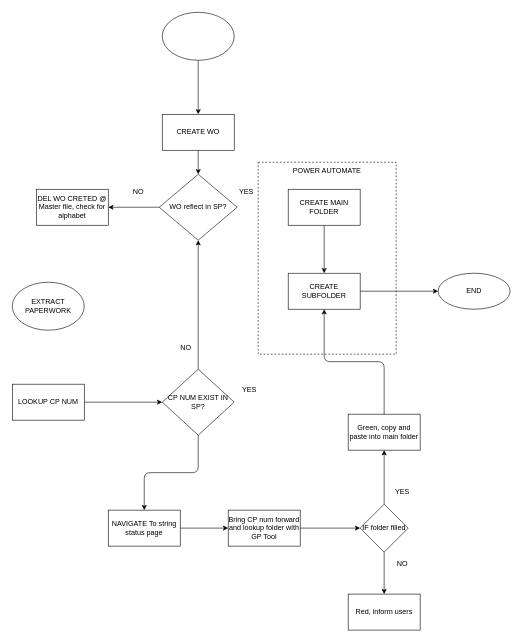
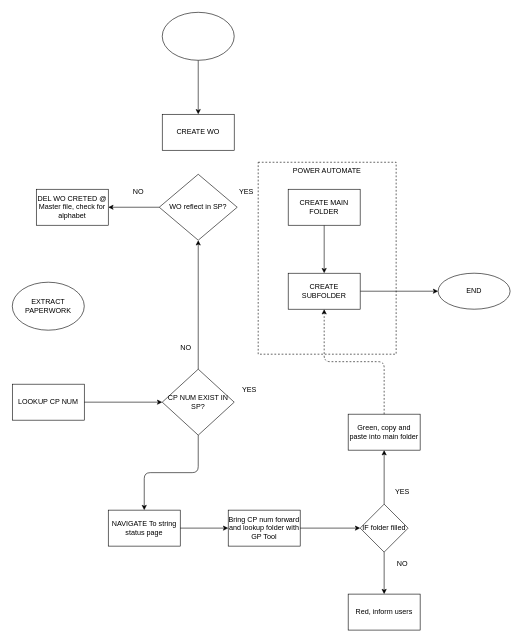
(198, 168) -> none
(356, 362) -> (356, 362)
